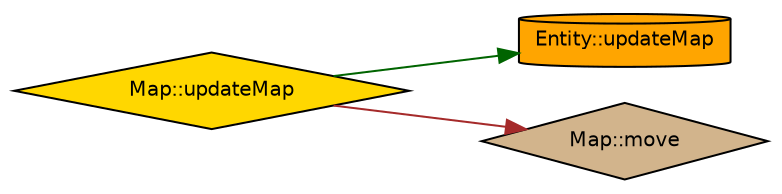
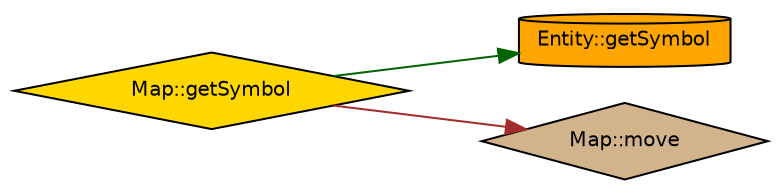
(625, 40) -> (625, 40)
(212, 91) -> (212, 91)
